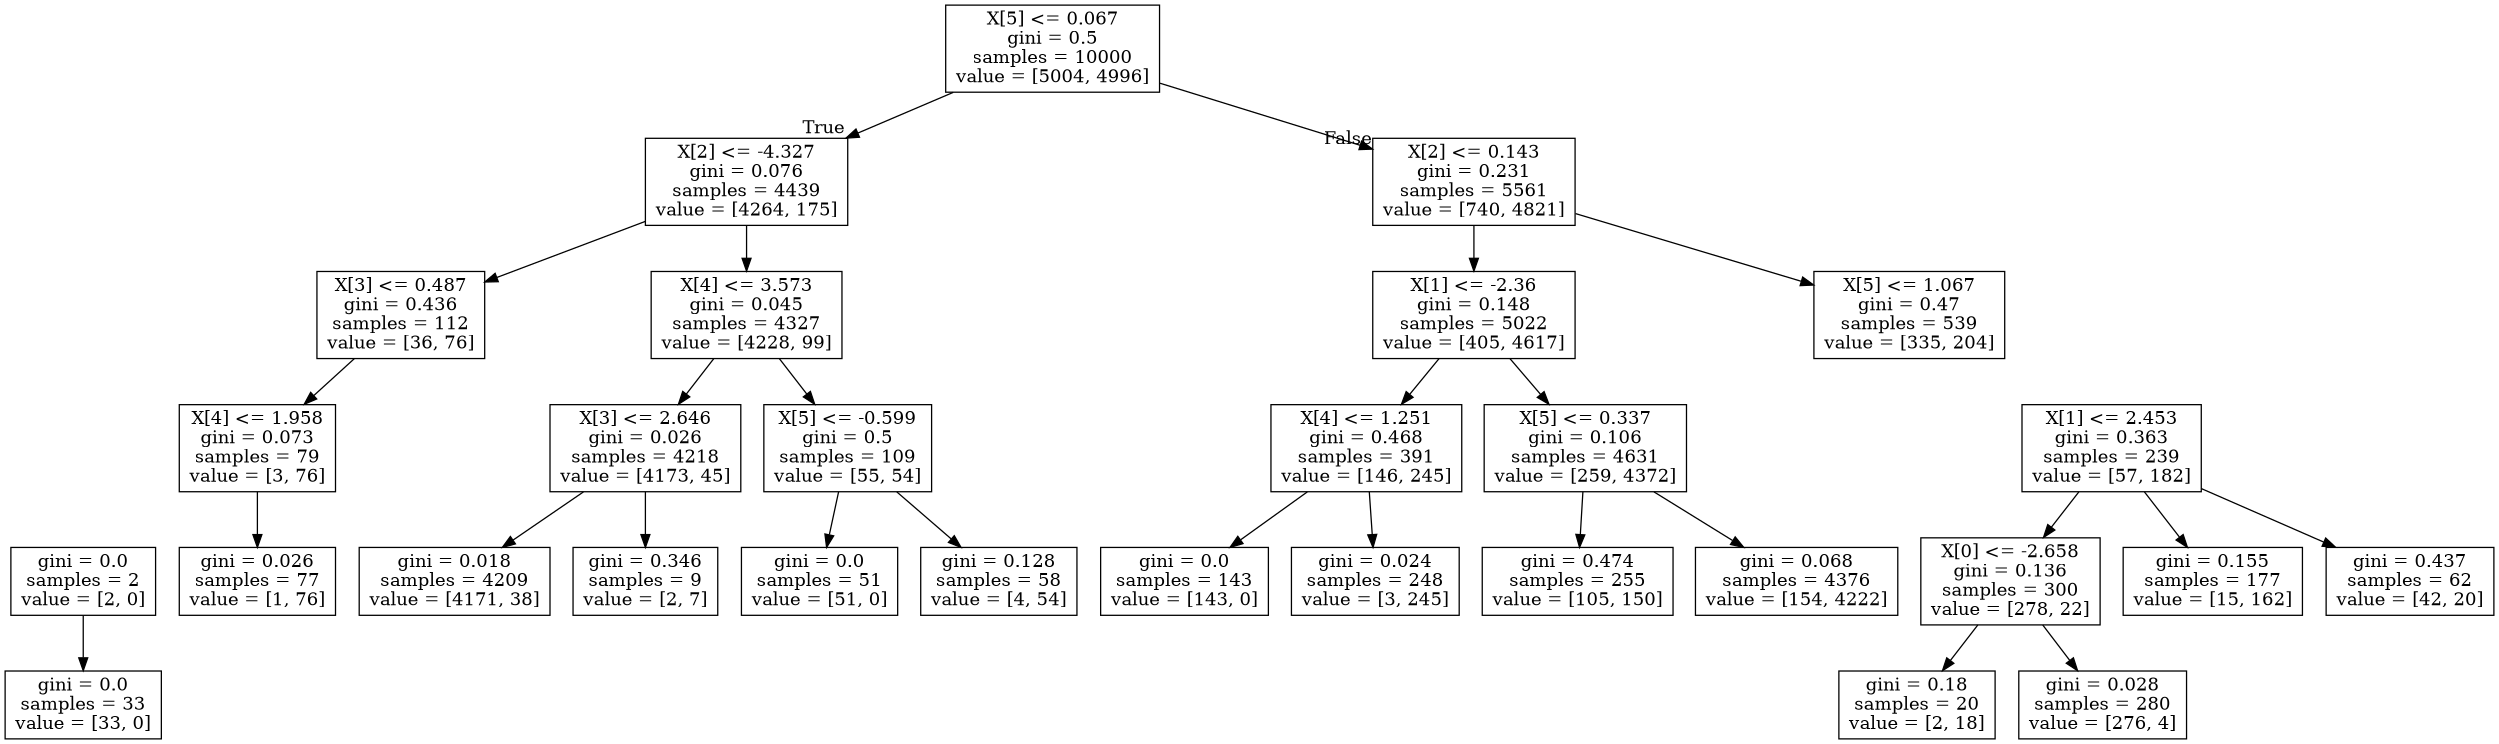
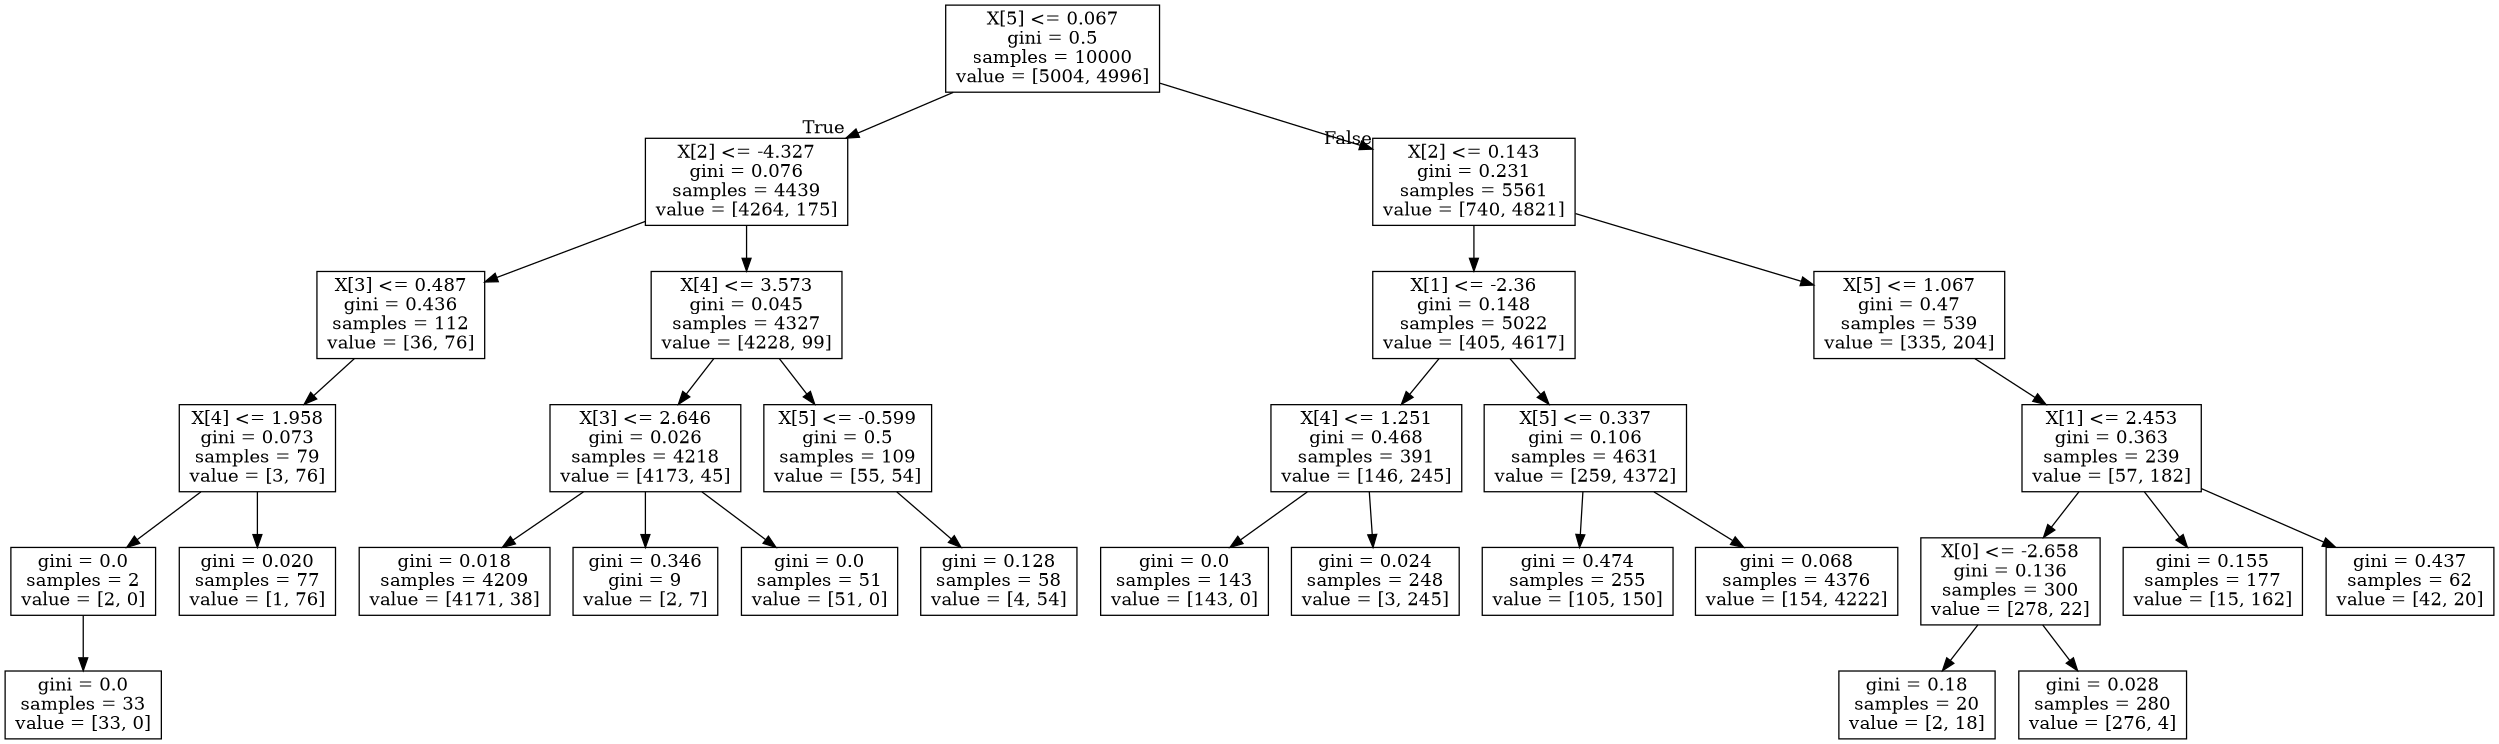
none -> (2005, 378)
(834, 513) -> (734, 516)
none -> (169, 516)
(257, 581) -> (257, 581)
(645, 581) -> (645, 581)
